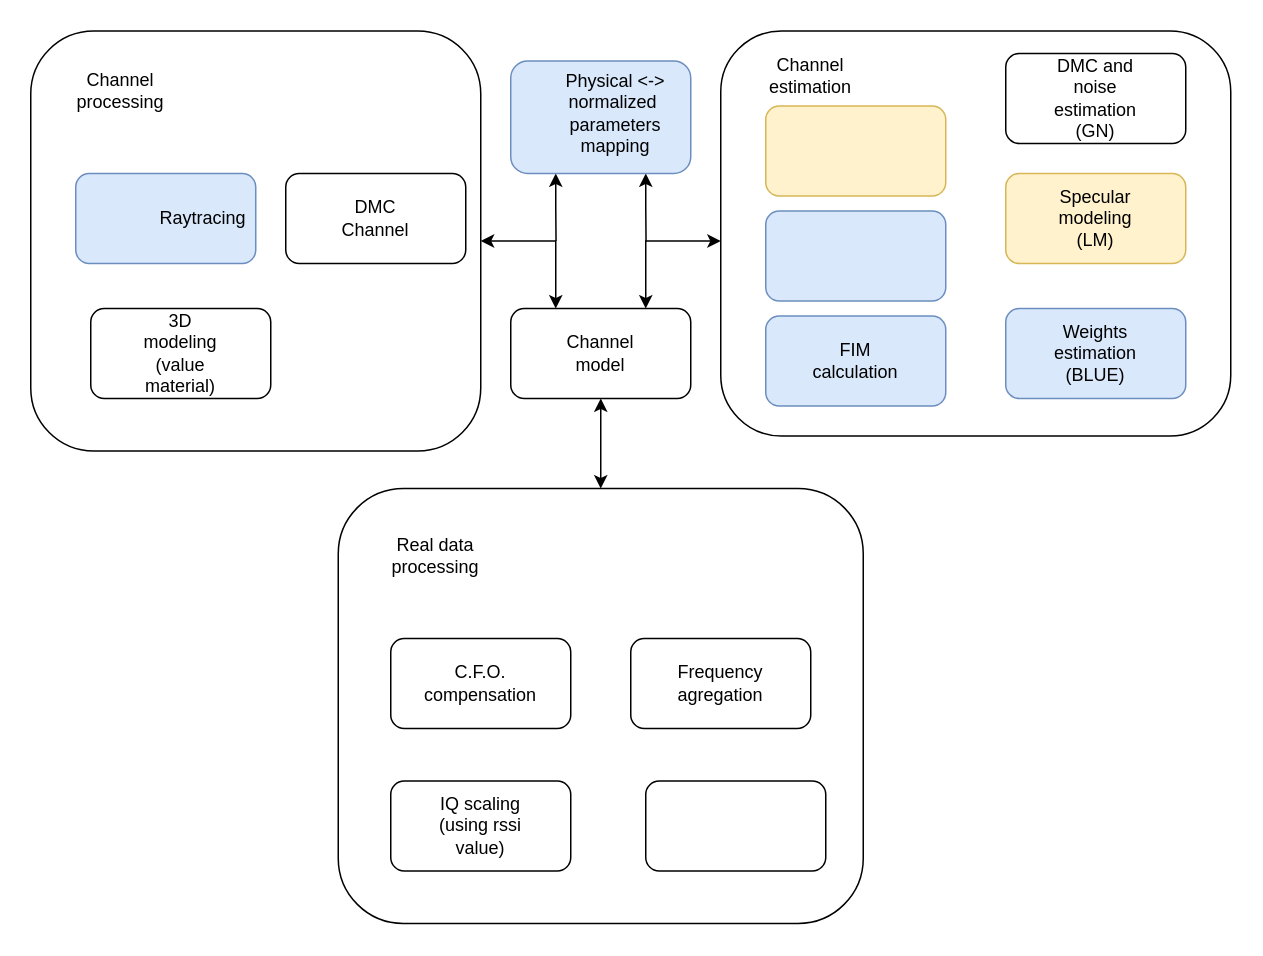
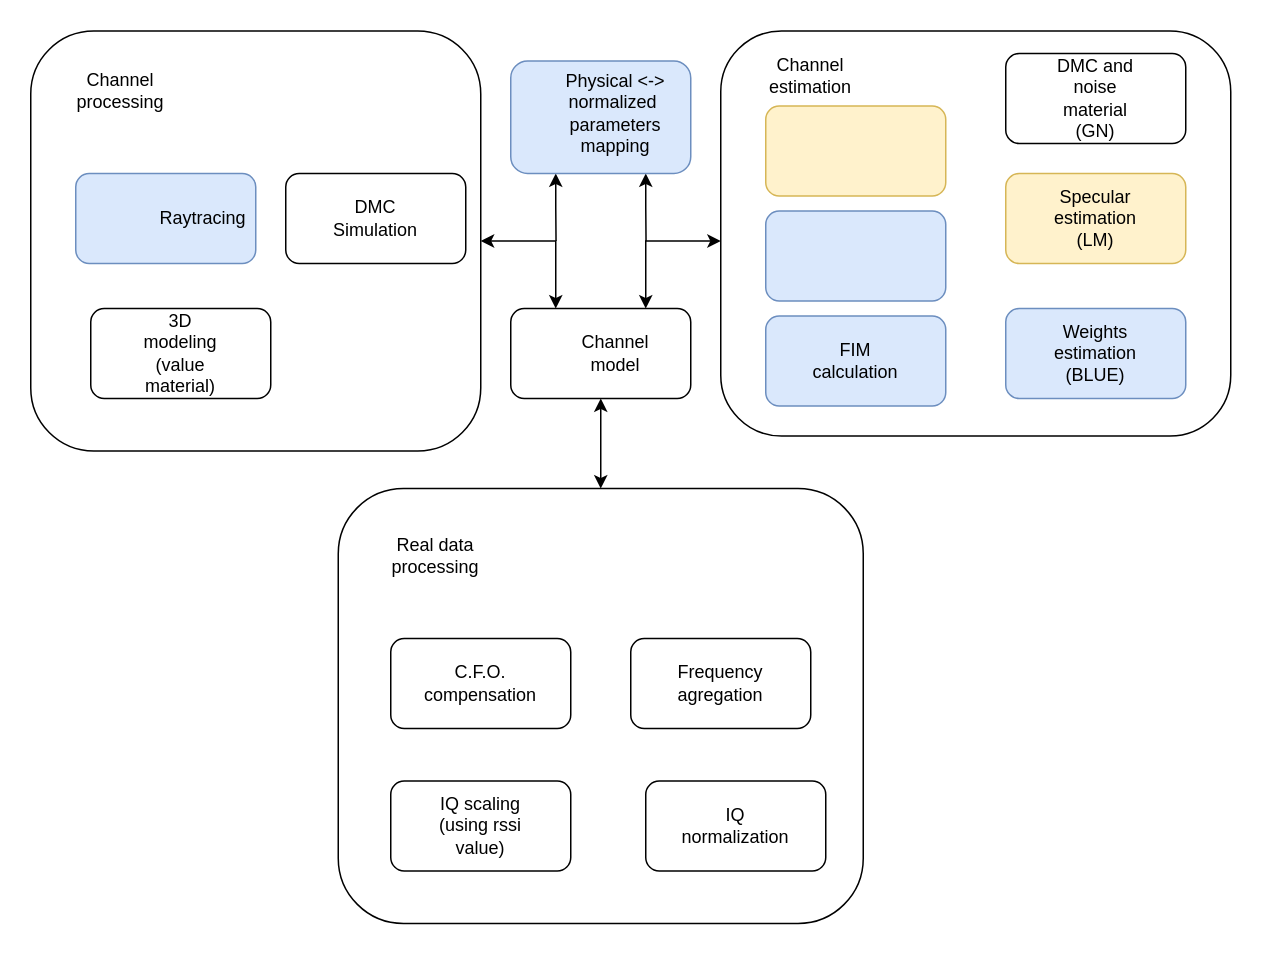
(1096, 98) -> (1096, 98)
(376, 218) -> (376, 218)
(1096, 218) -> (1096, 218)
(601, 353) -> (616, 353)
none -> (736, 826)
